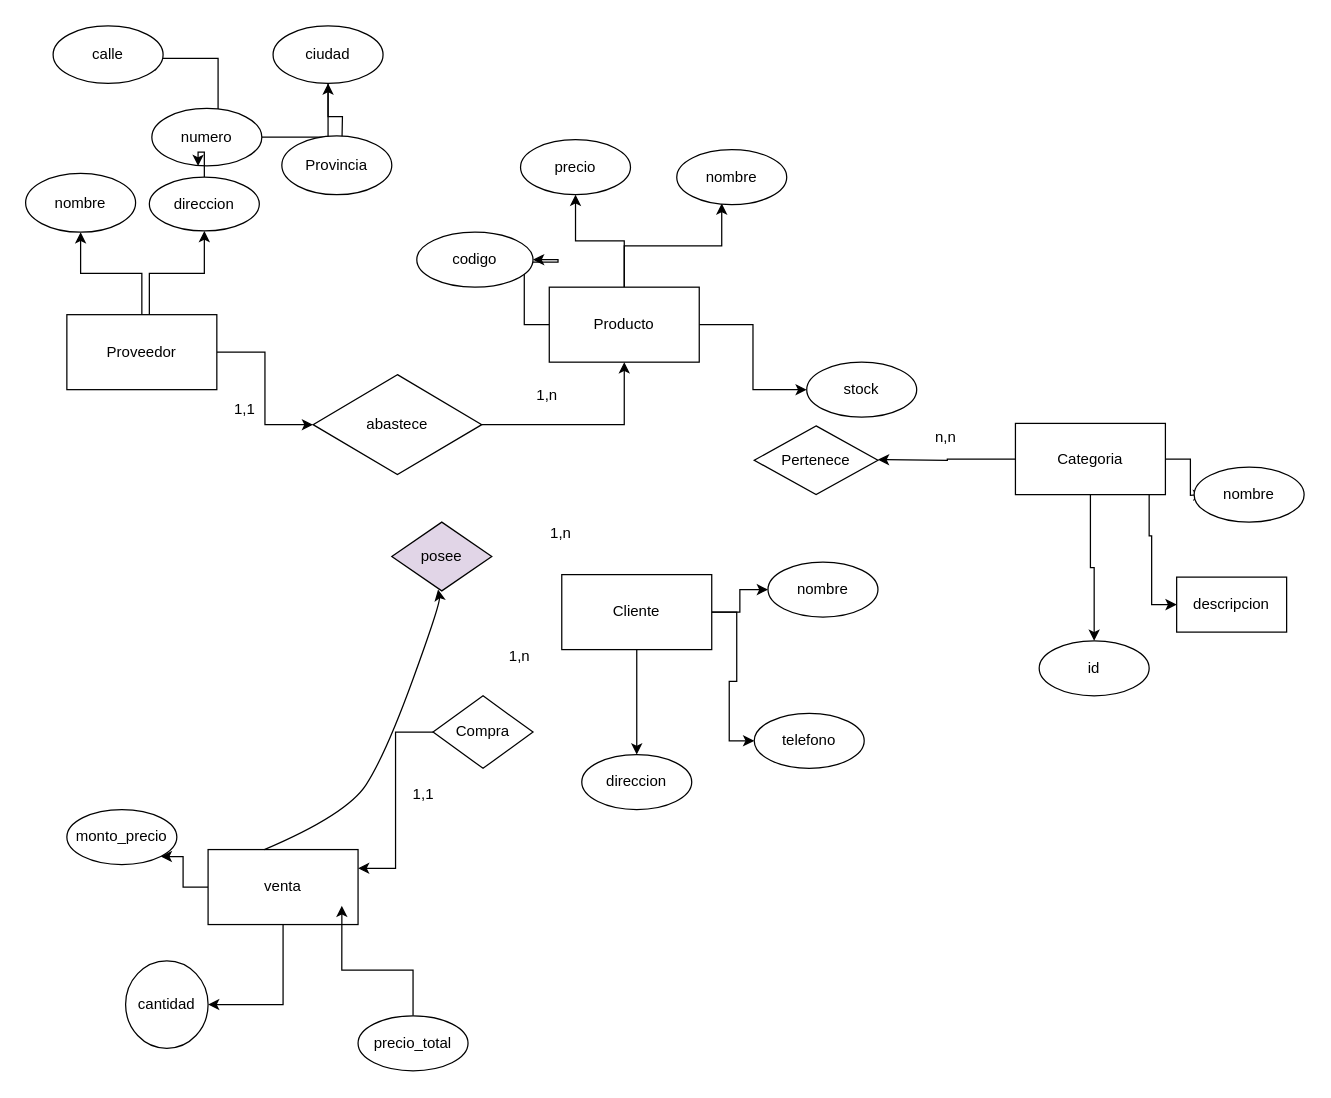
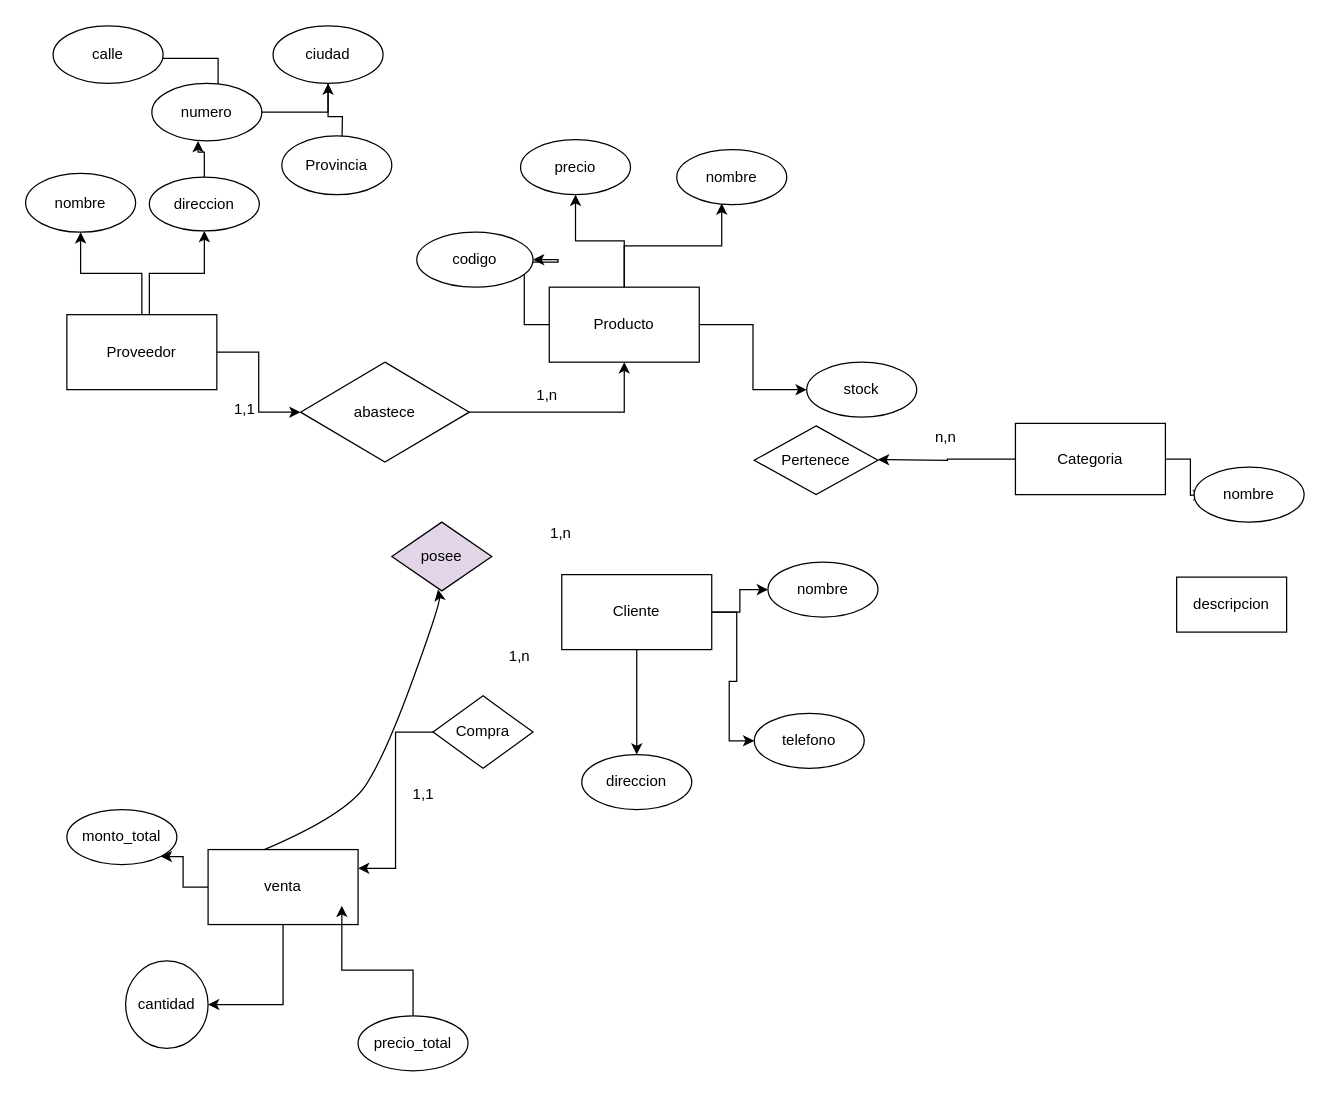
(207, 137) -> (207, 112)
(398, 424) -> (385, 412)
(1152, 557) -> none
(1091, 564) -> none
(1094, 668) -> none
(122, 837) -> (122, 837)
